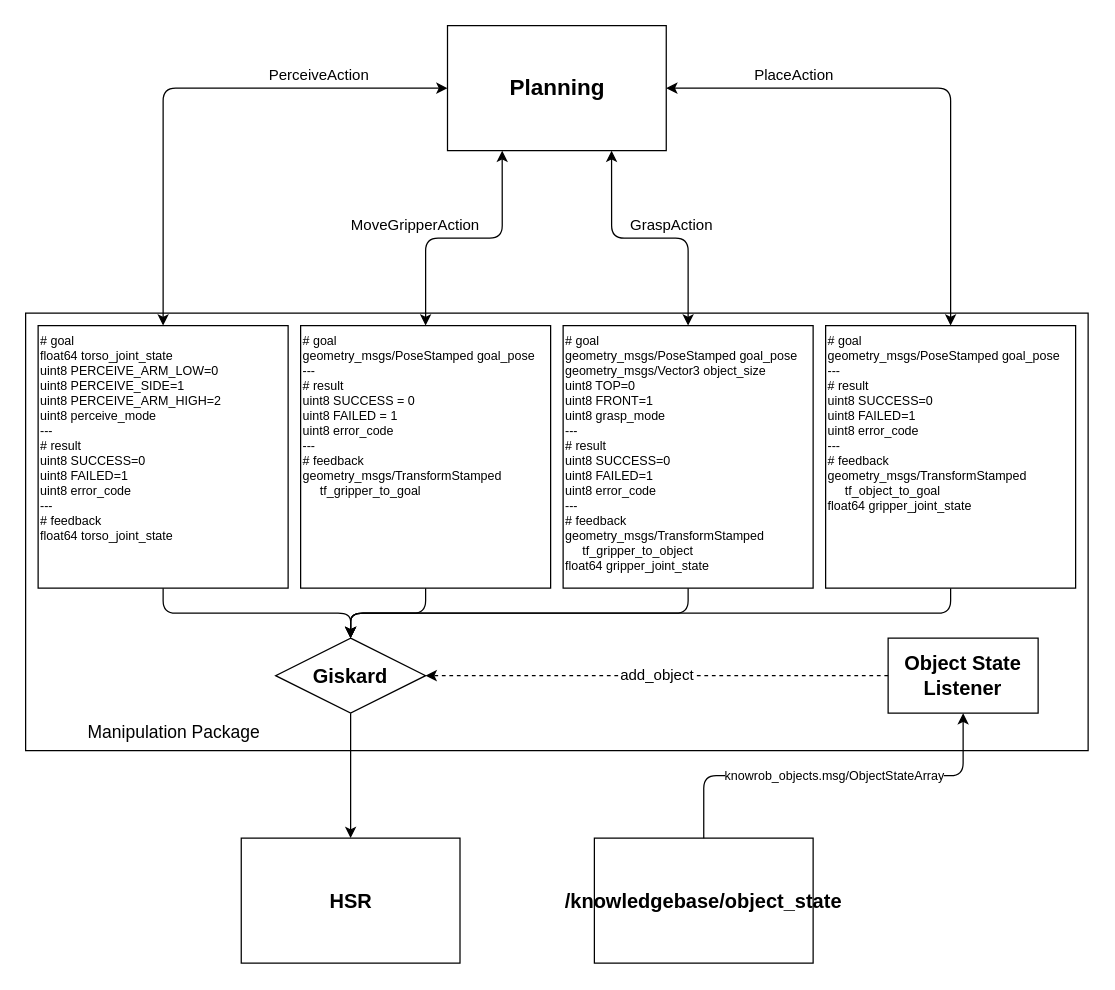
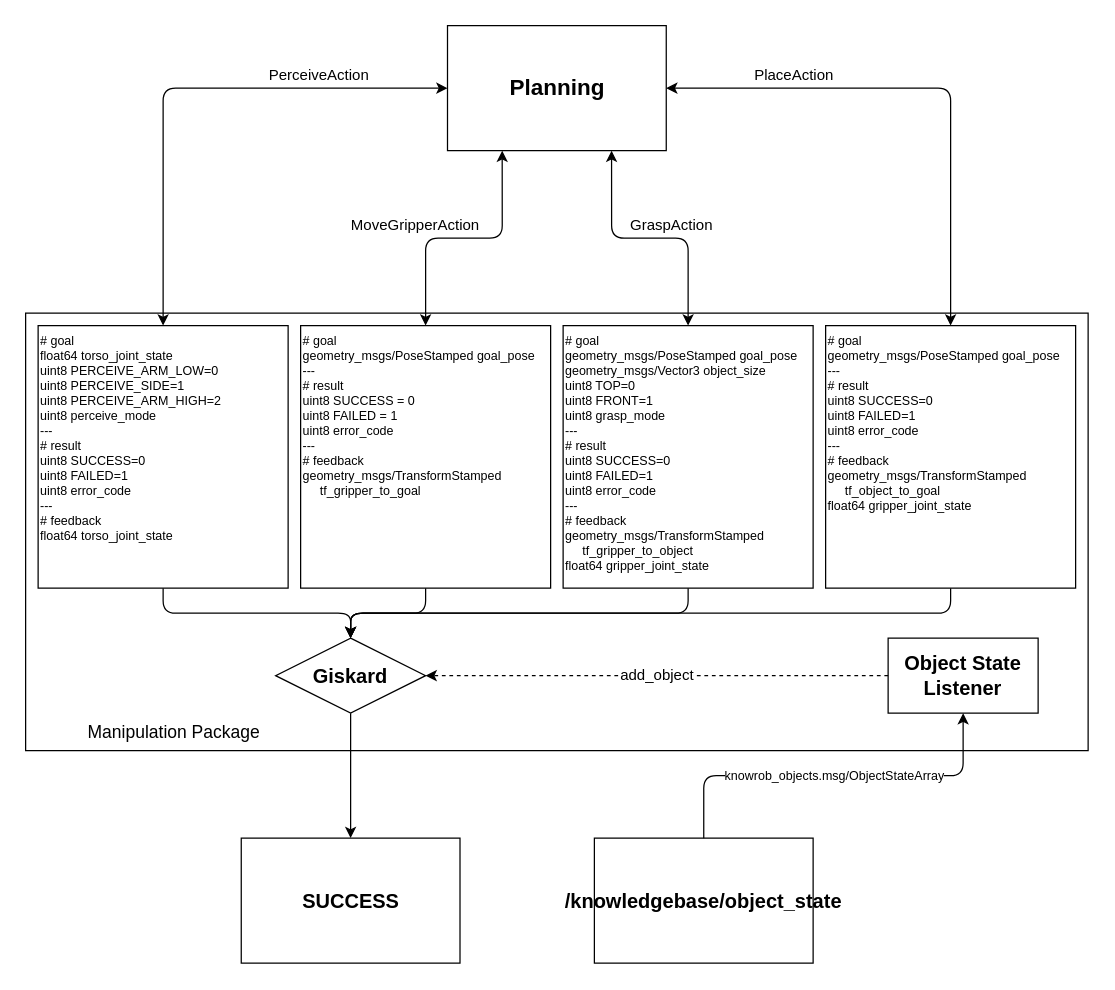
(351, 901) -> (351, 901)
